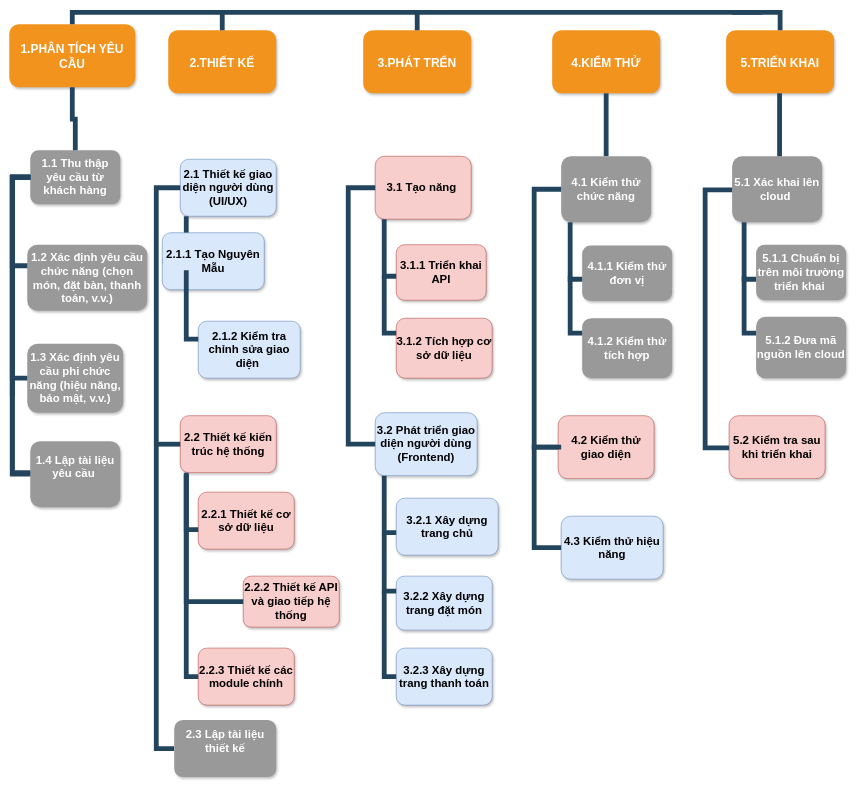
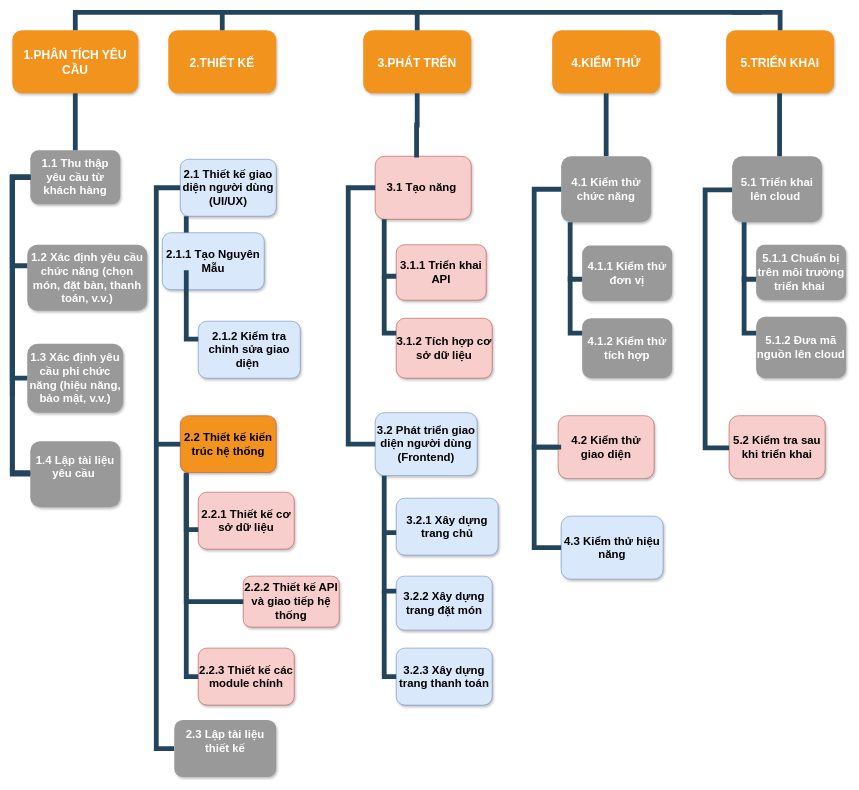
(72, 56) -> (75, 62)
none -> (417, 125)
(777, 189) -> (777, 189)
(228, 444) -> (228, 444)
